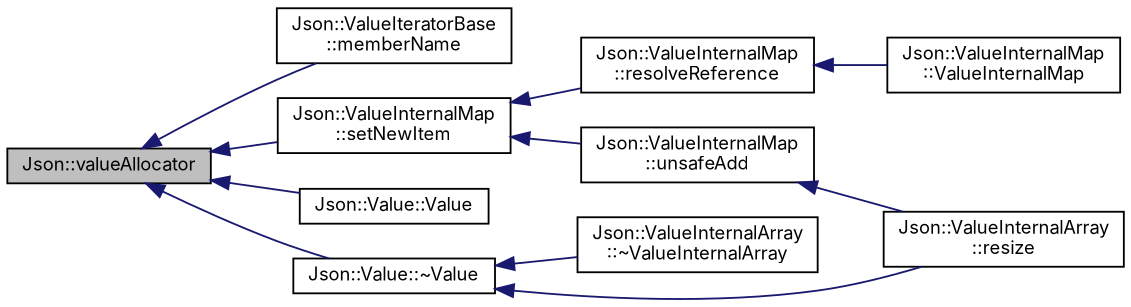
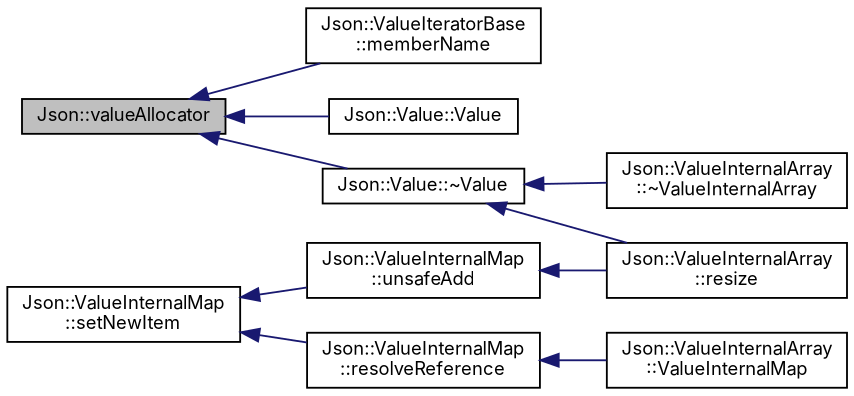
(1004, 65) -> (727, 360)
(253, 146) -> none
